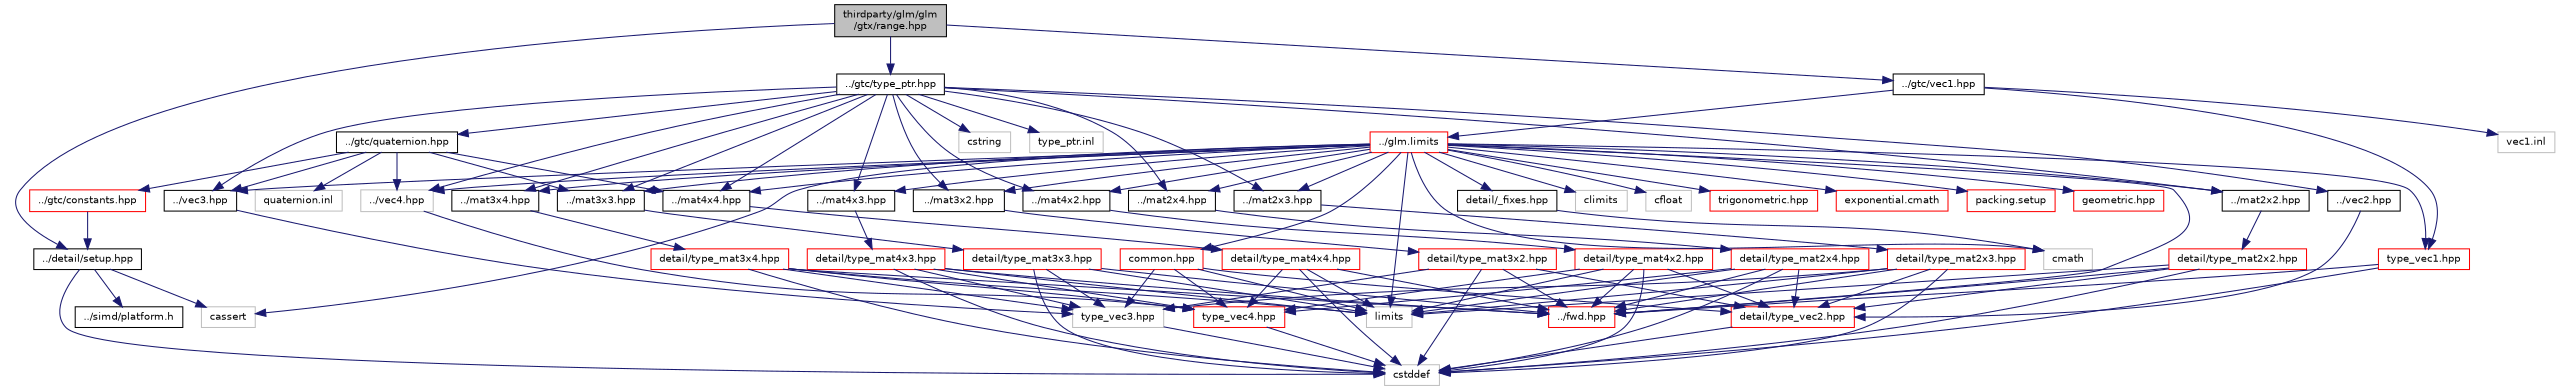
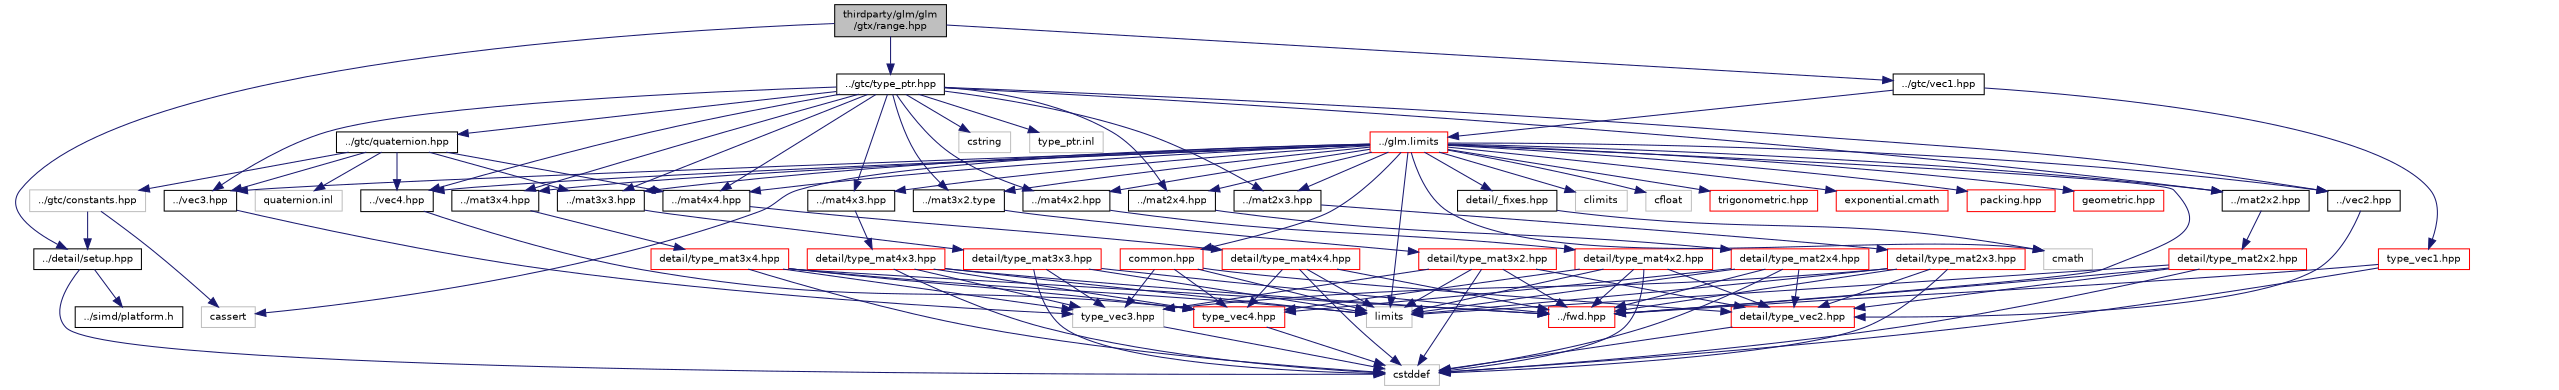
(2526, 142) -> none
(1956, 155) -> (2013, 161)
(88, 201) -> (88, 201)
(397, 201) -> (397, 201)
(959, 201) -> (959, 201)
(2011, 201) -> (2011, 201)
none -> (1453, 280)
(153, 286) -> (157, 254)
